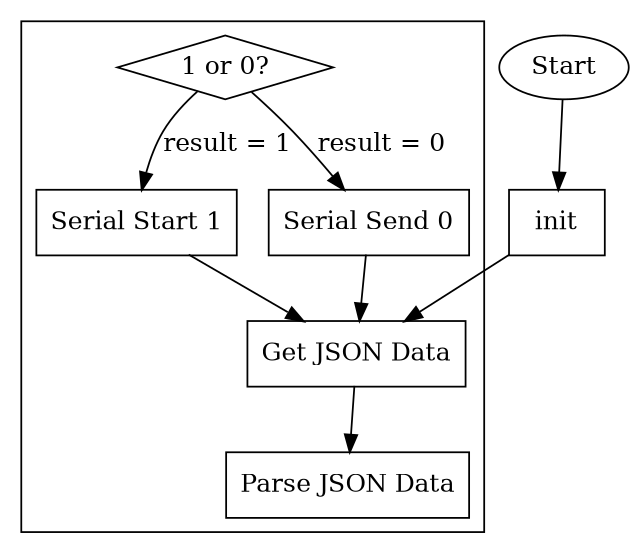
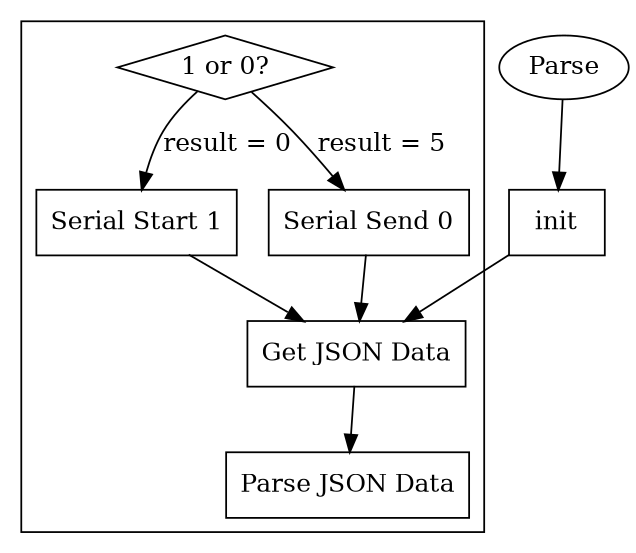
(564, 67) -> (564, 67)
(228, 145) -> (228, 145)
(382, 145) -> (382, 145)
